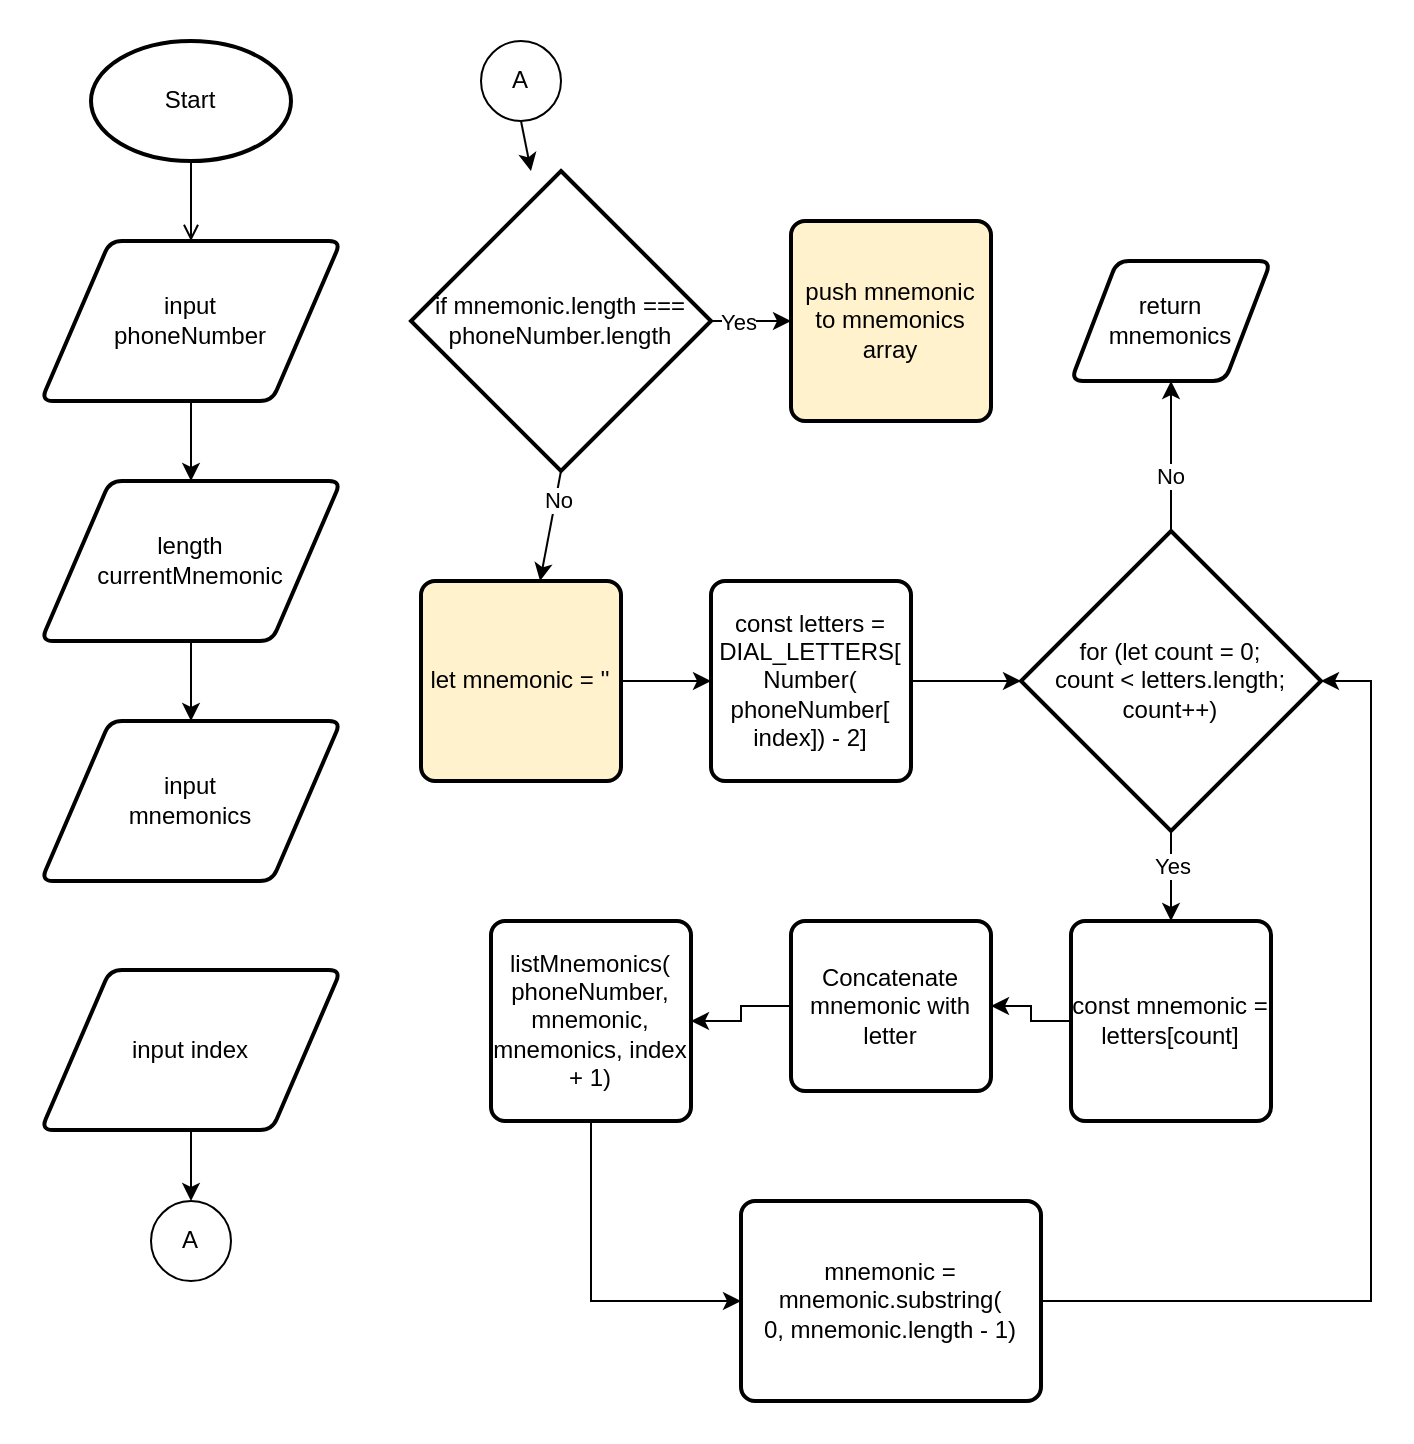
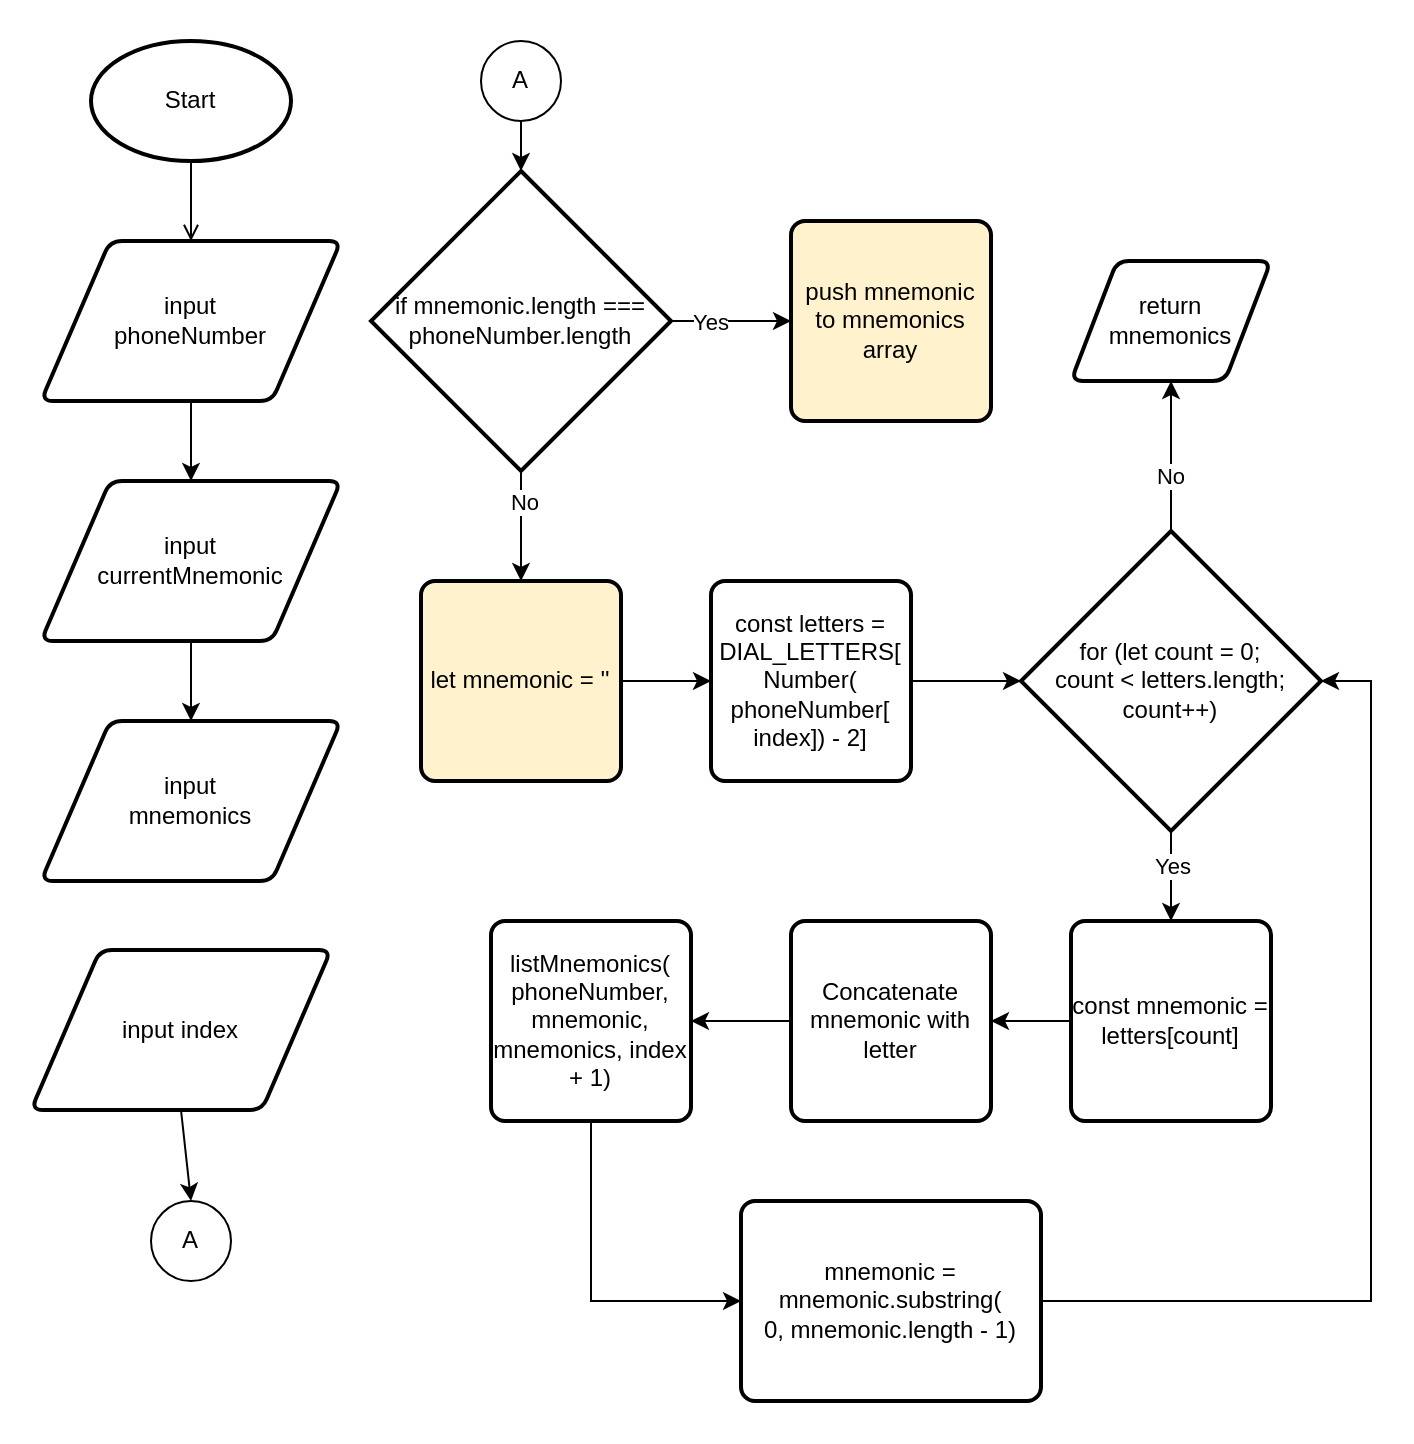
(561, 321) -> (521, 321)
(191, 561) -> (191, 561)
(891, 1006) -> (891, 1021)
(191, 1050) -> (181, 1030)
